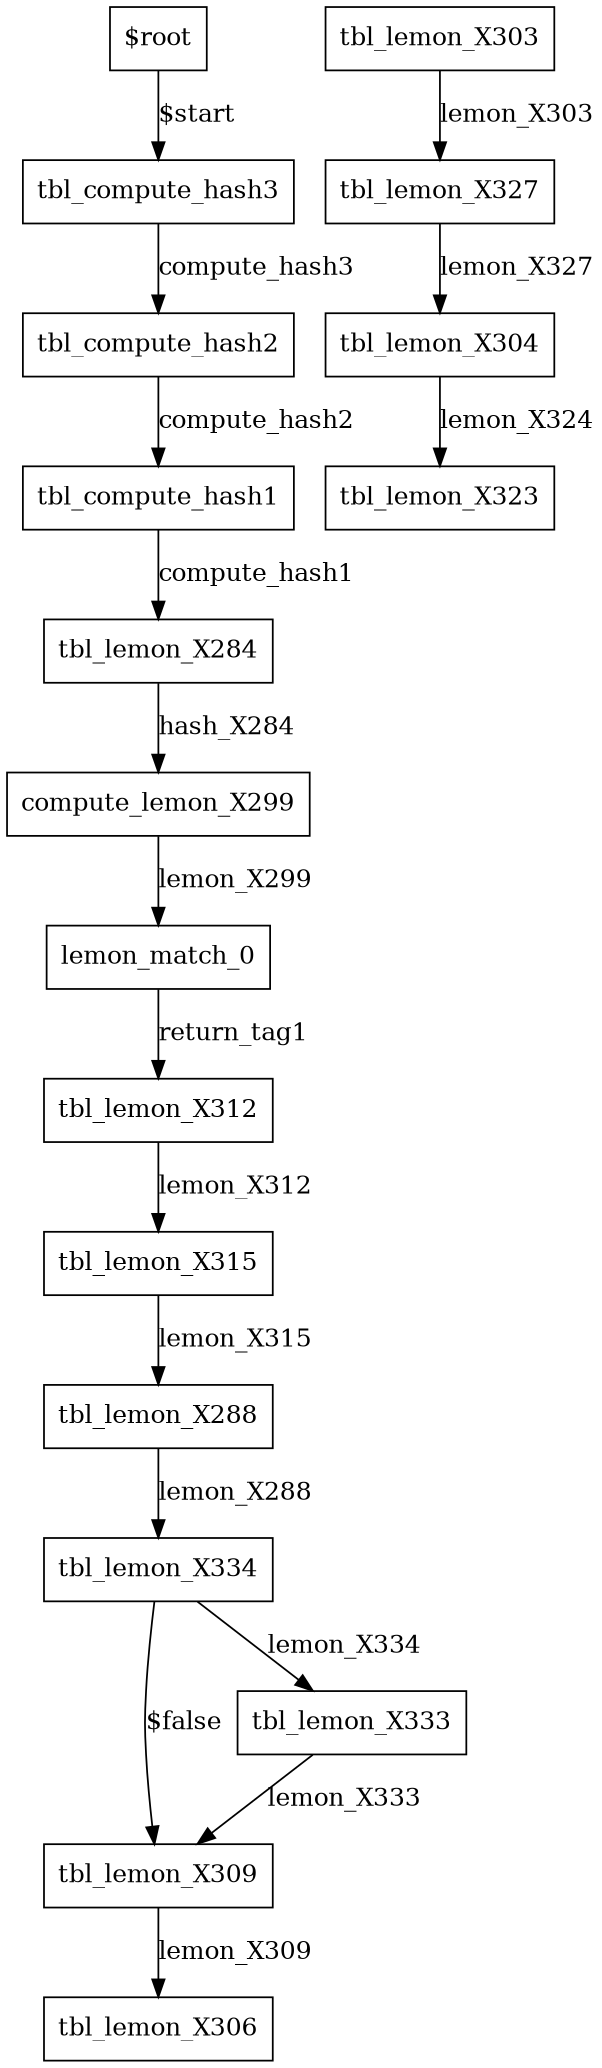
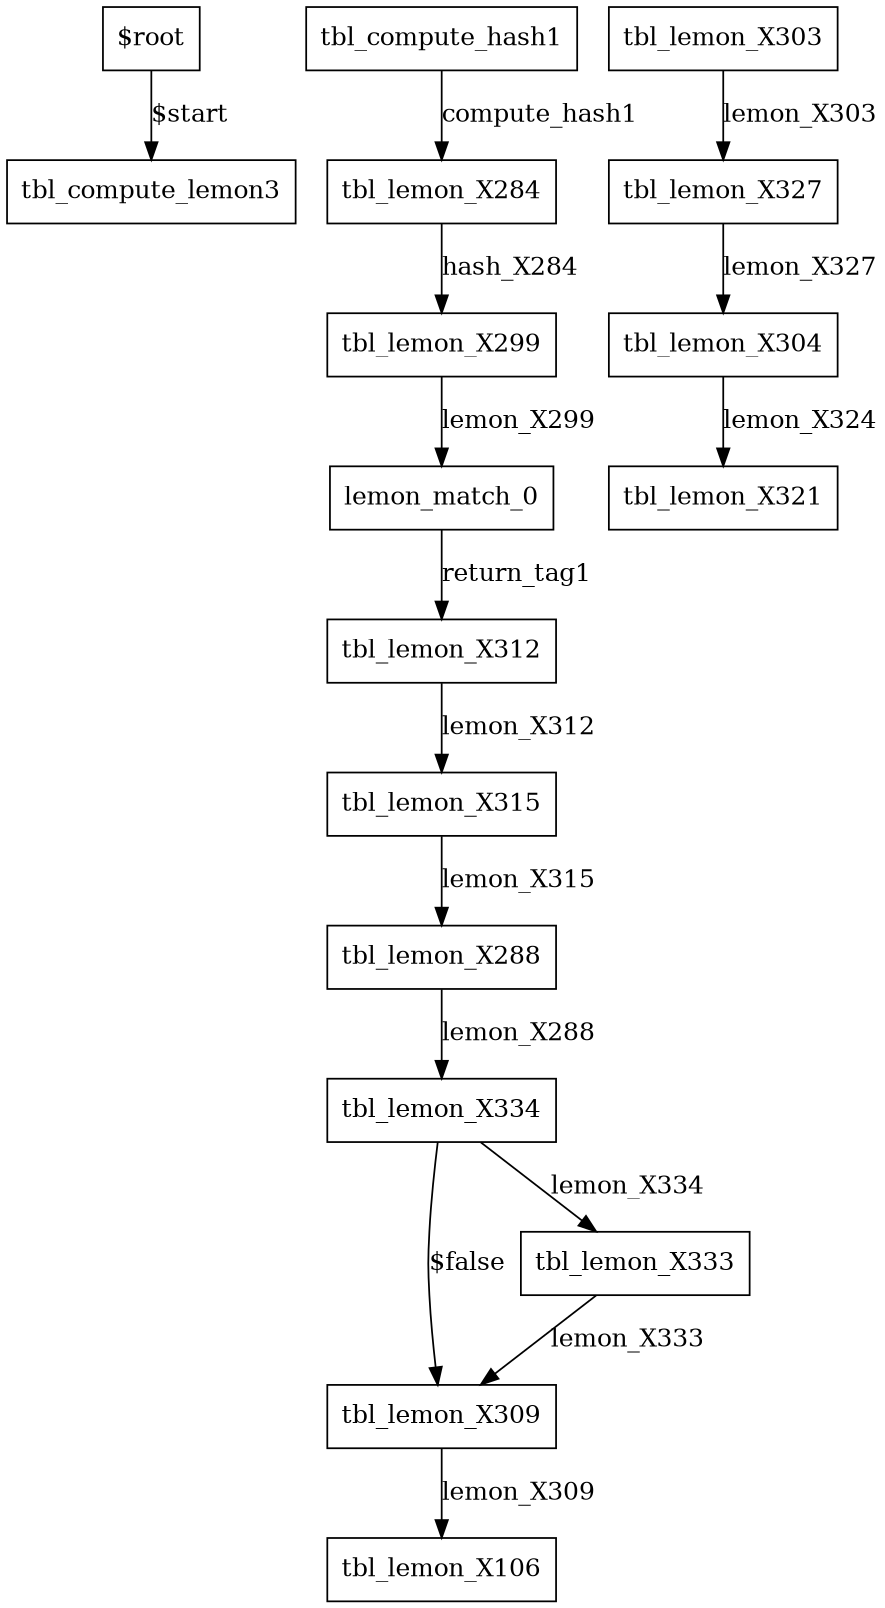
(158, 192) -> (151, 192)
(158, 345) -> none
(440, 498) -> (723, 498)
(158, 804) -> (442, 345)
(158, 2029) -> (442, 1570)
